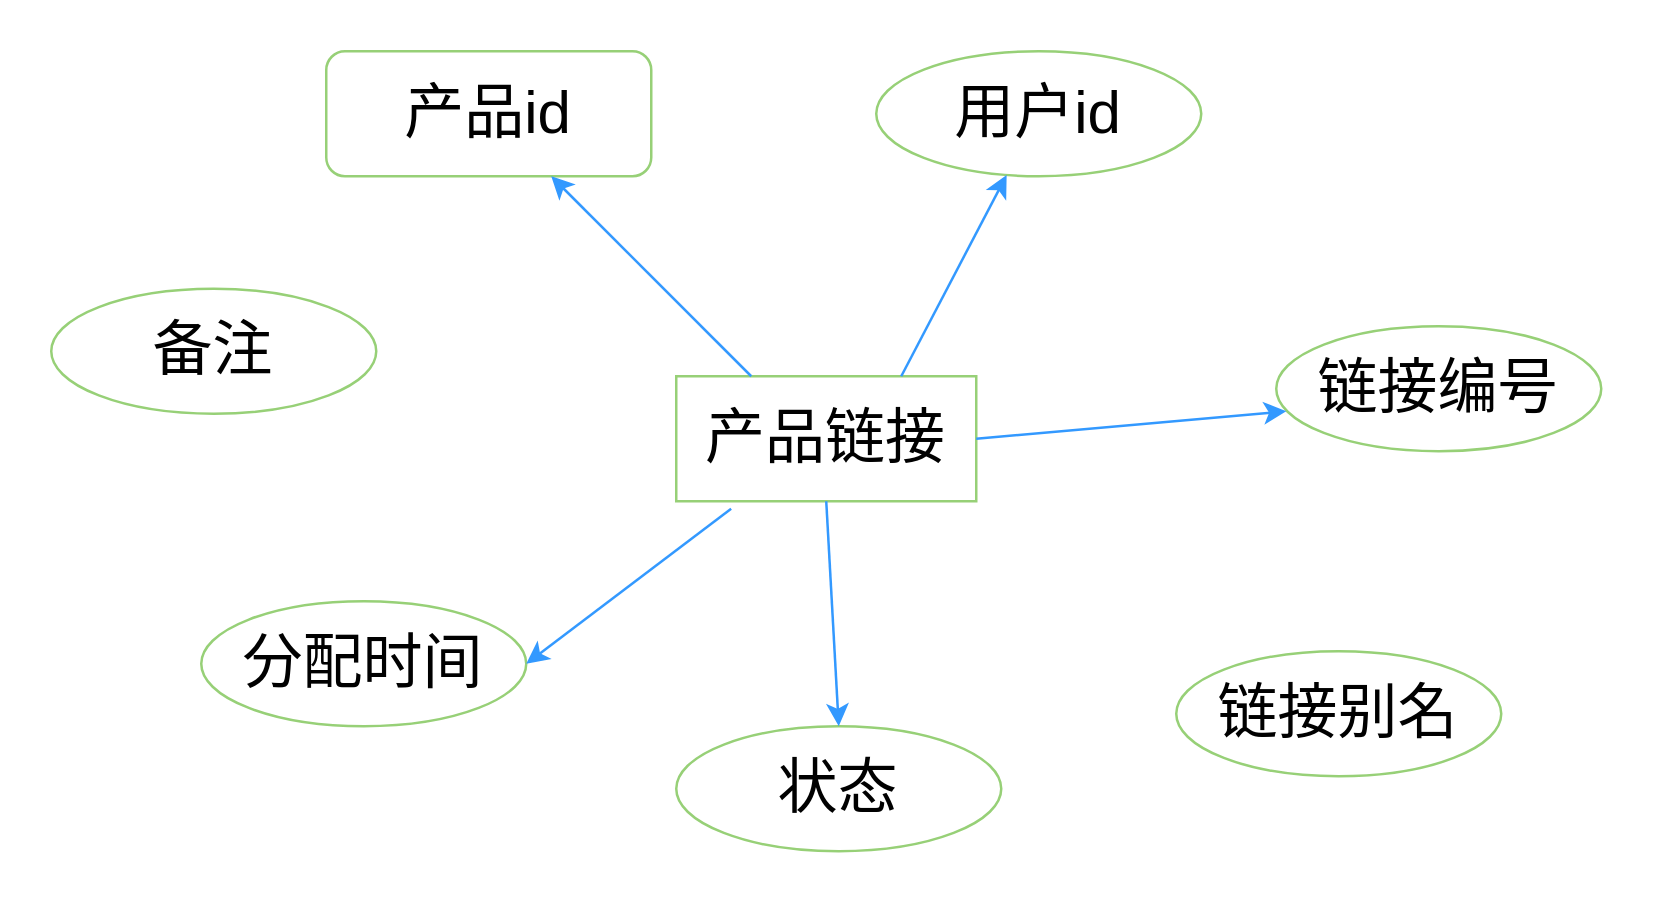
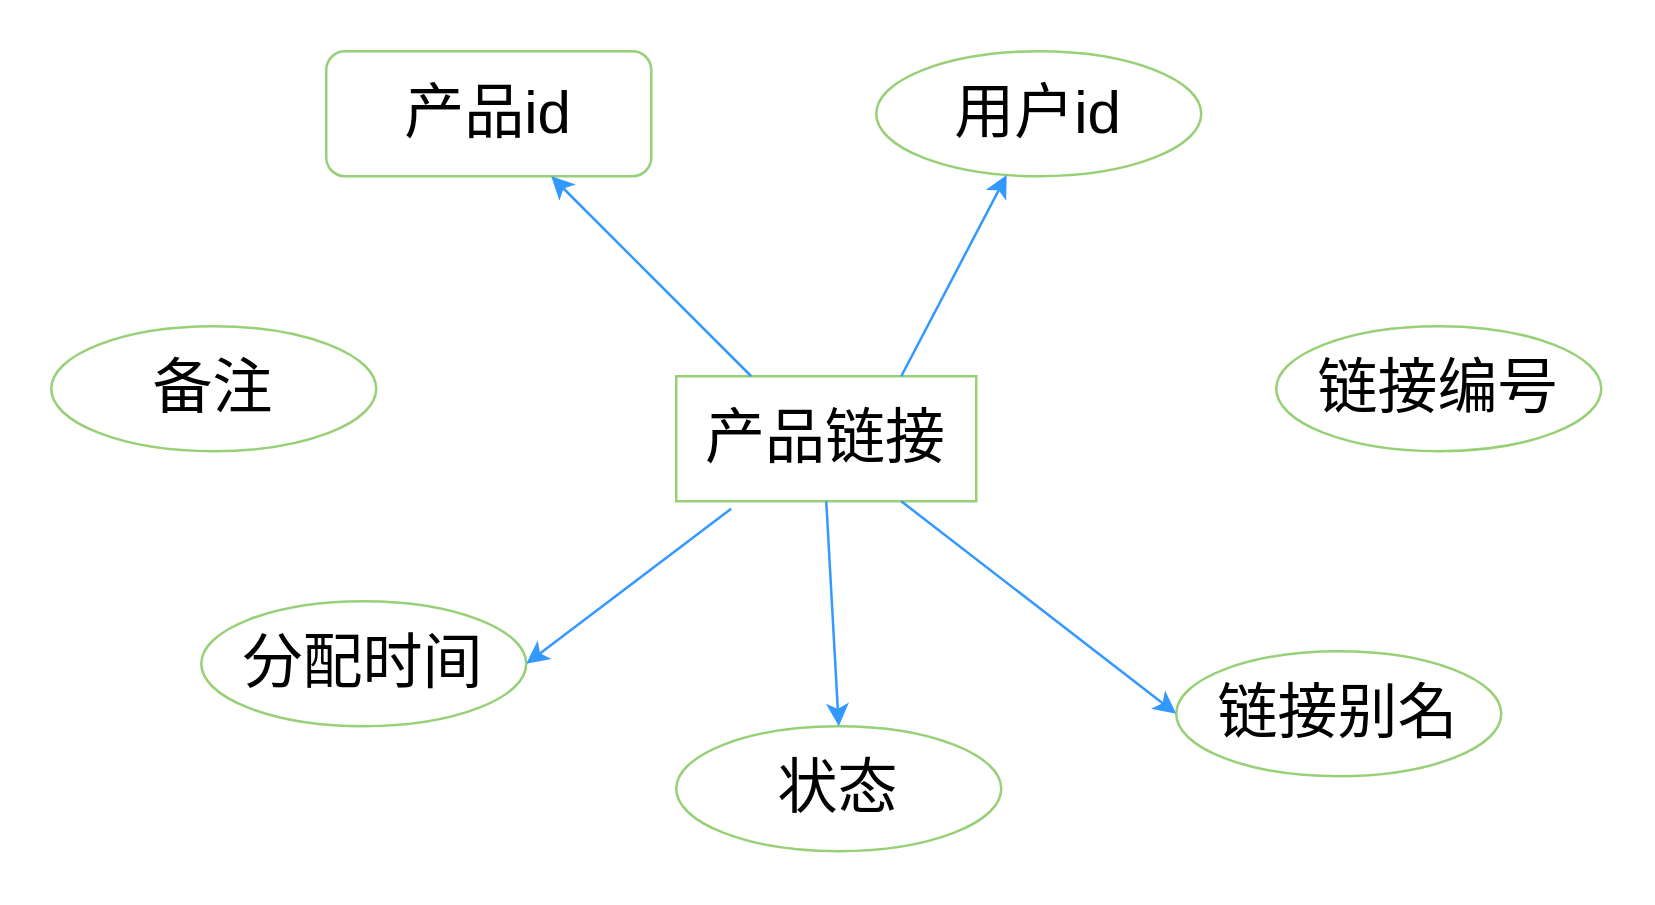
(214, 351) -> (214, 389)
(1123, 426) -> none
none -> (1032, 602)
